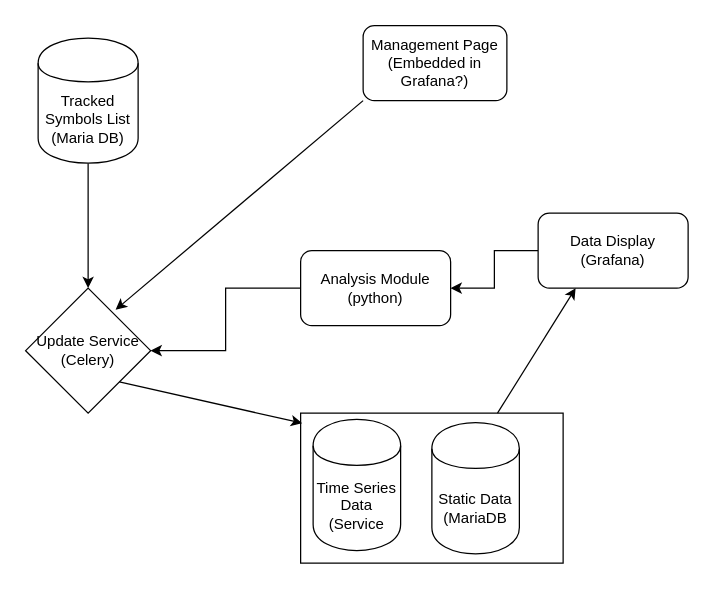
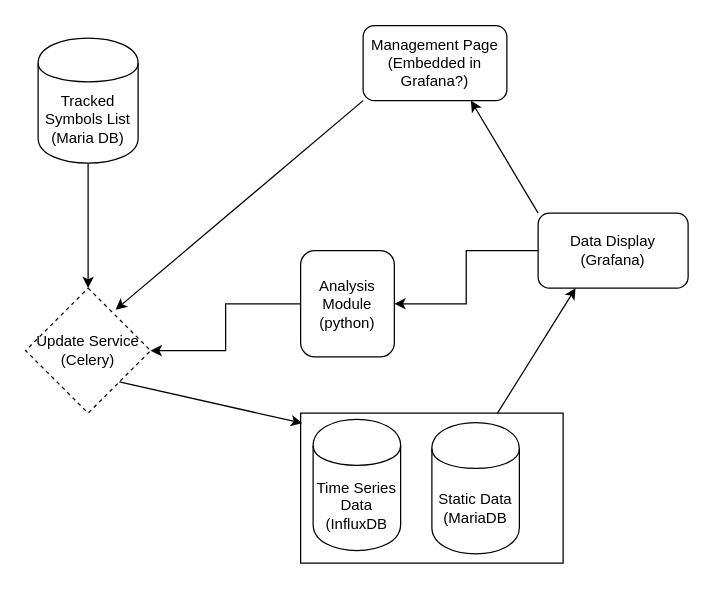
none -> (507, 161)
(376, 288) -> (348, 304)
(88, 351) -> (88, 351)
(357, 506) -> (357, 506)
